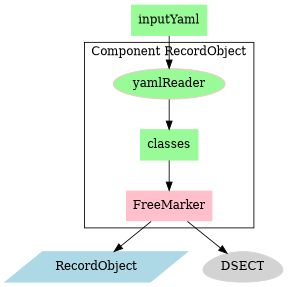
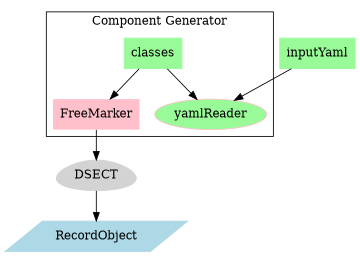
(169, 52) -> (160, 22)
(169, 110) -> (179, 81)
(136, 234) -> (96, 202)
